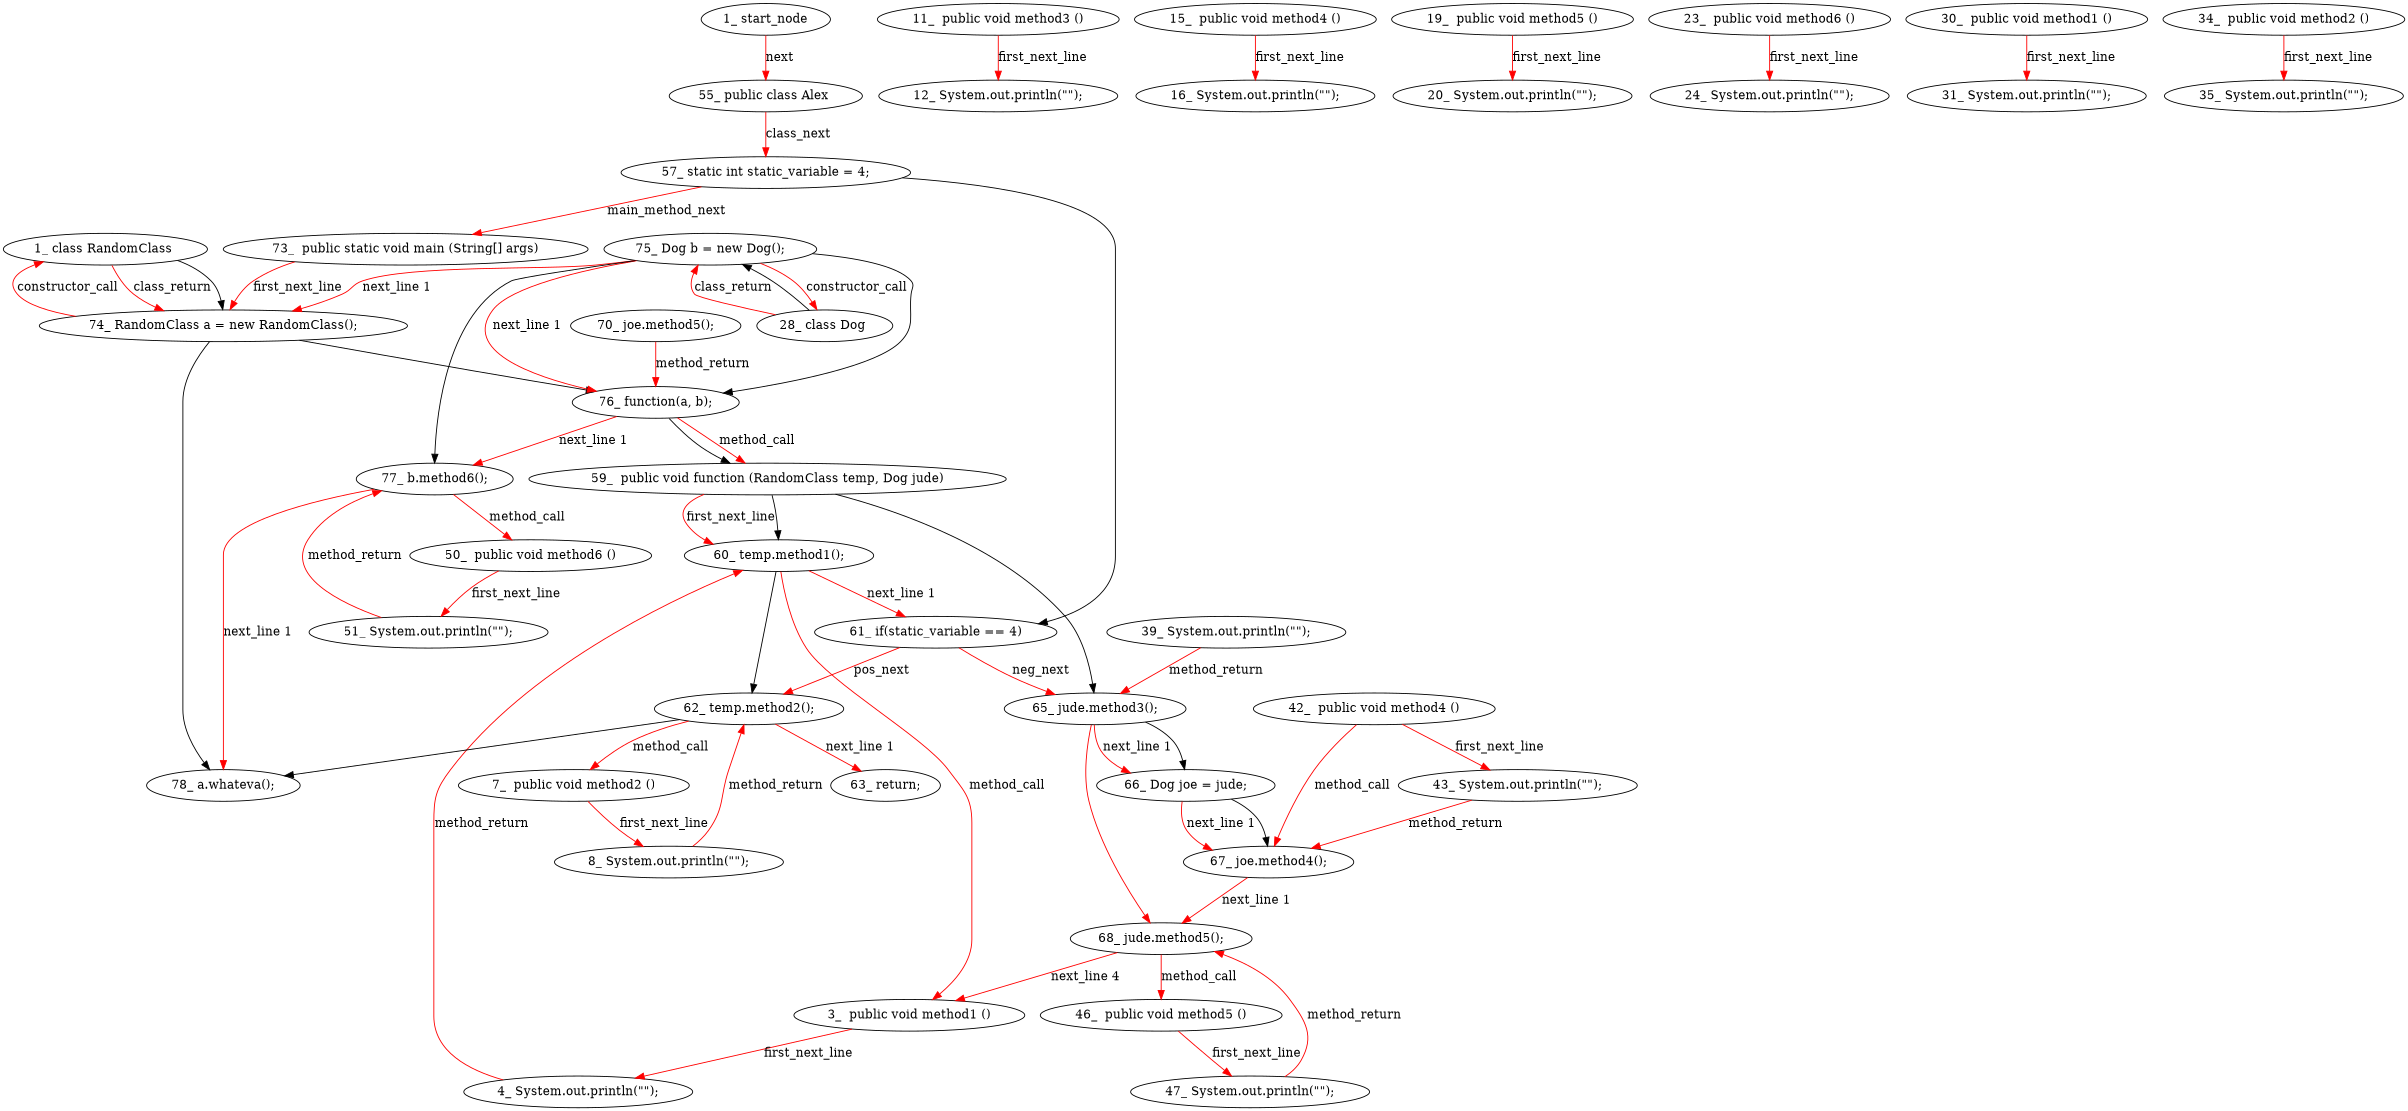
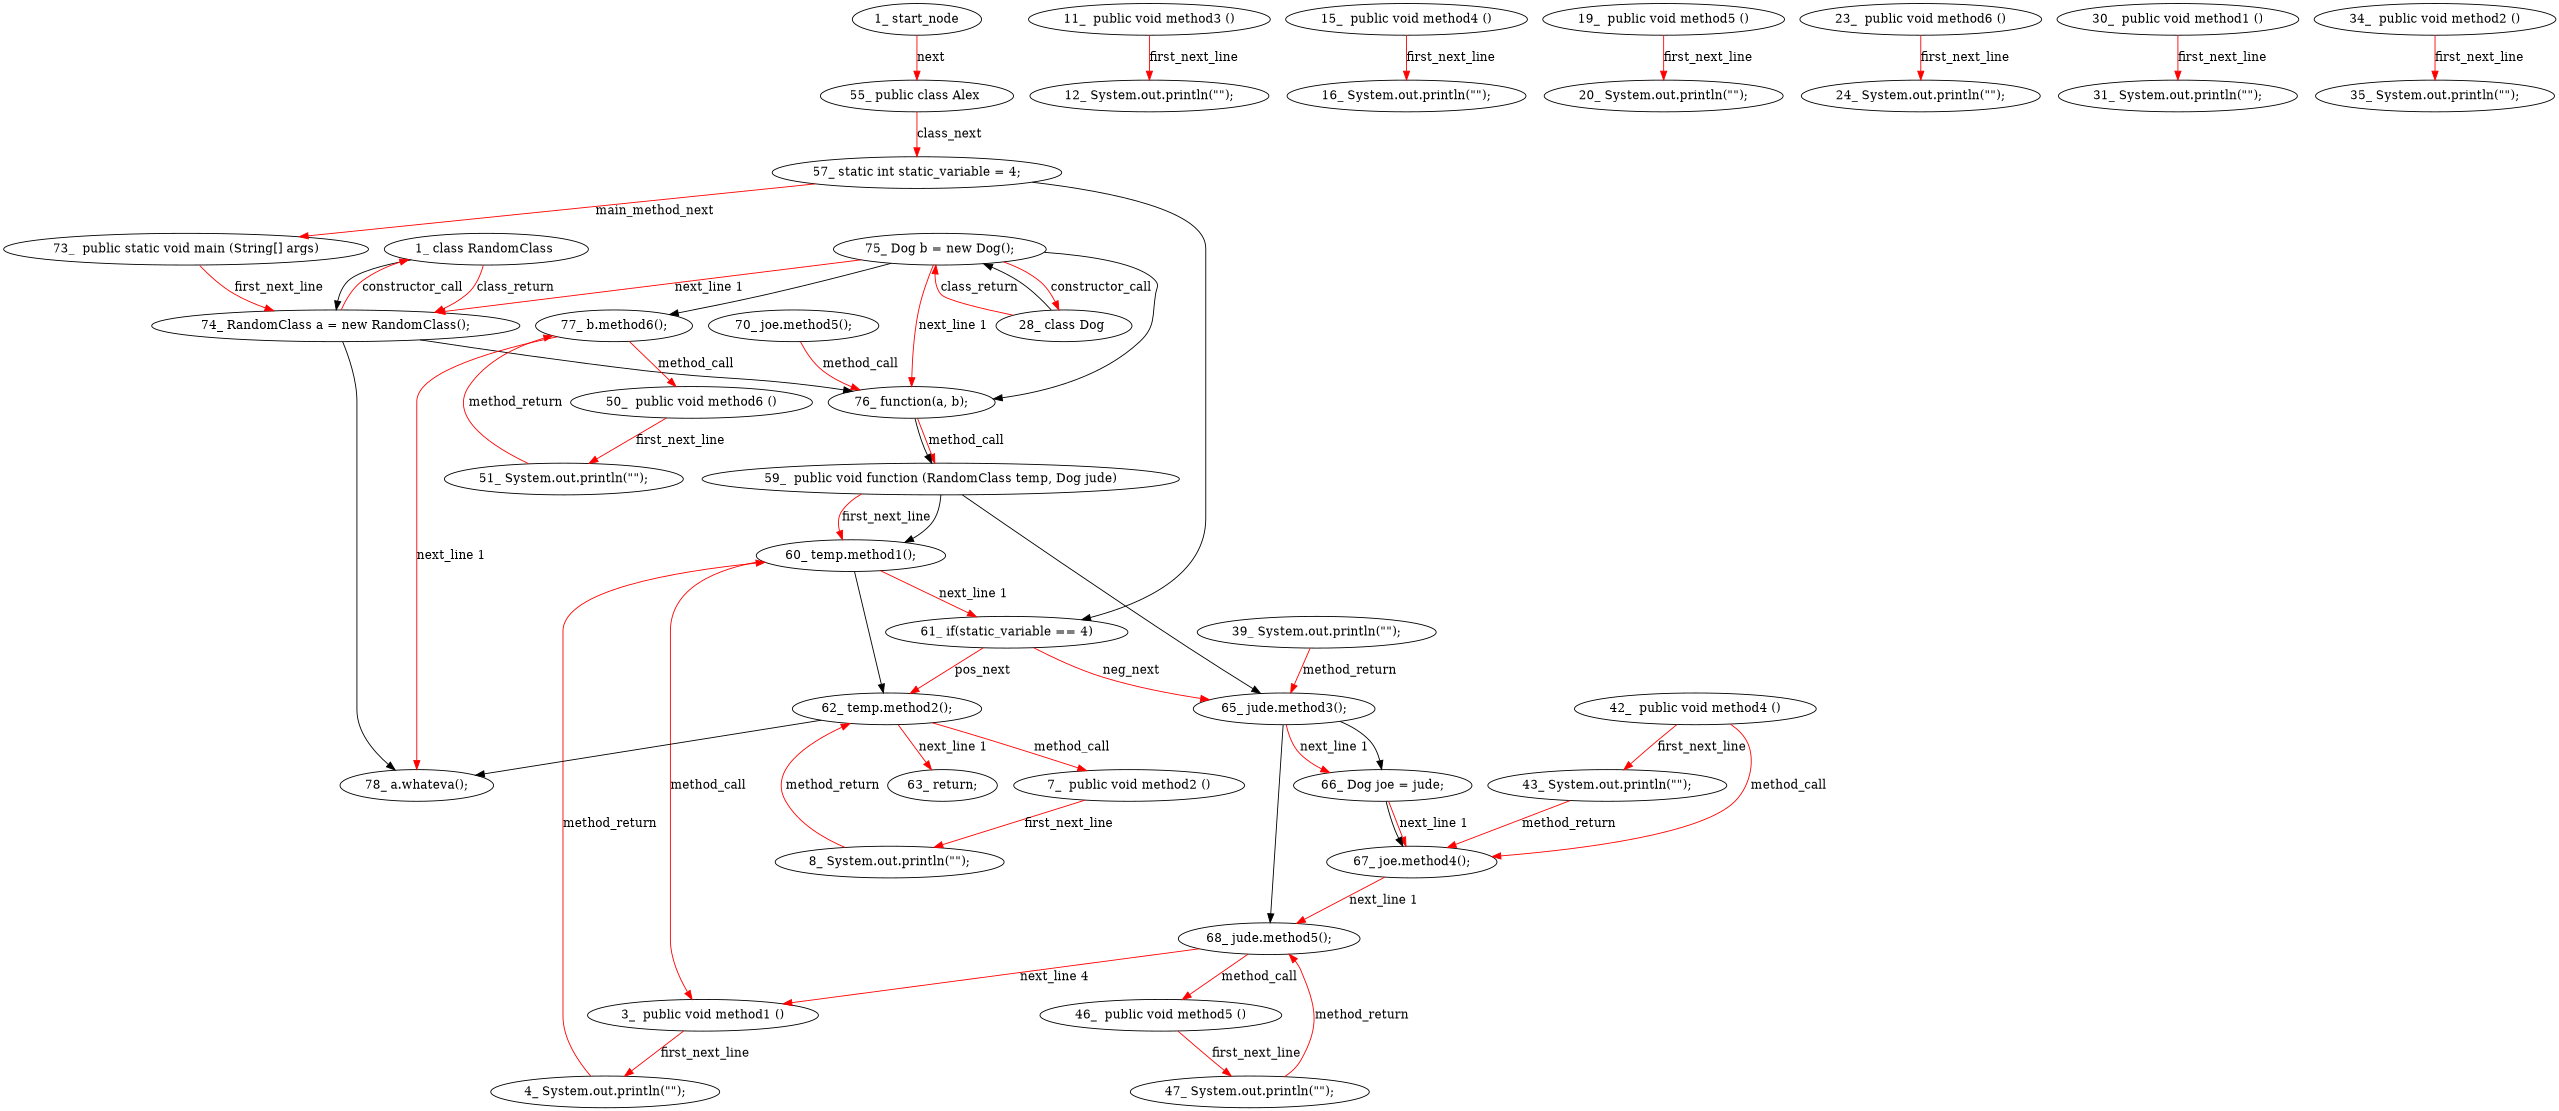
(703, 364) -> (861, 364)
(549, 439) -> none
(1097, 825) -> (1277, 819)
